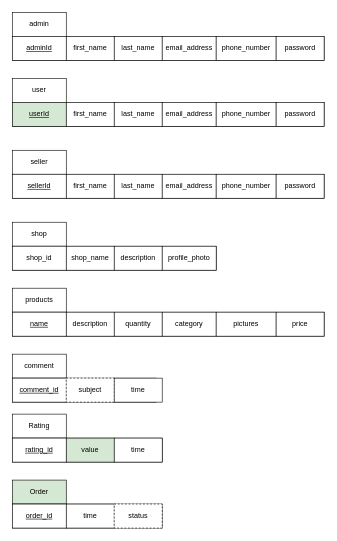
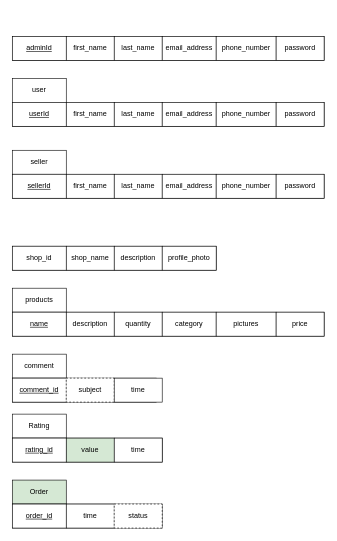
(39, 24) -> none
(39, 114) -> (39, 114)
(39, 234) -> none
